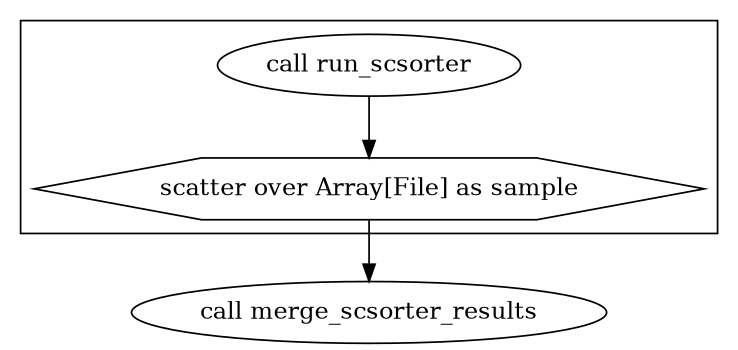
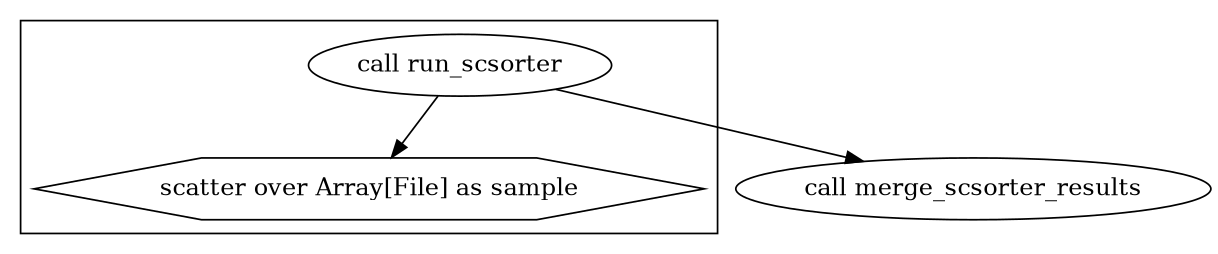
(369, 244) -> (701, 123)
